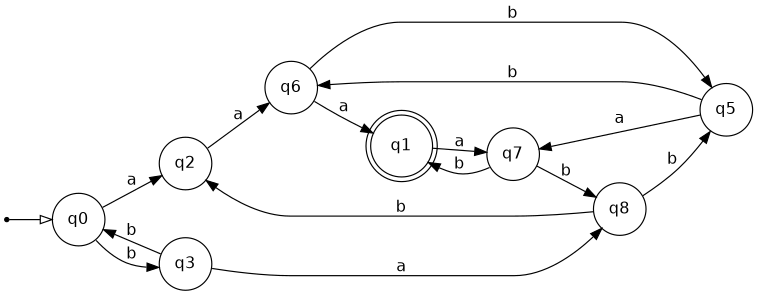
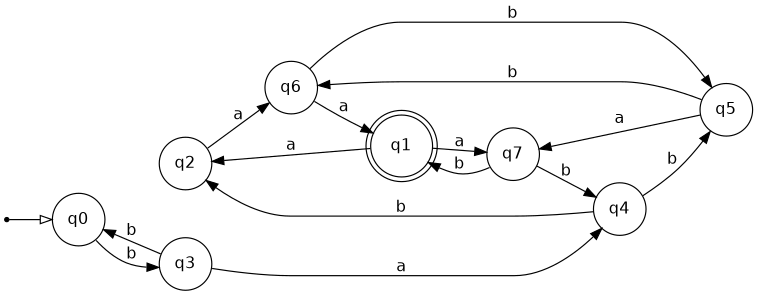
(127, 194) -> (297, 154)
(620, 209) -> (620, 209)
